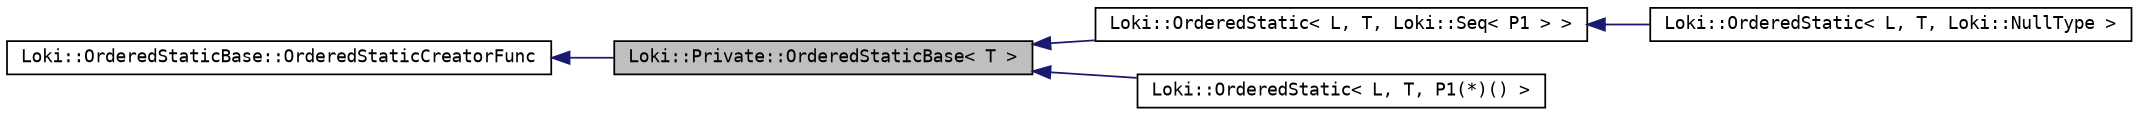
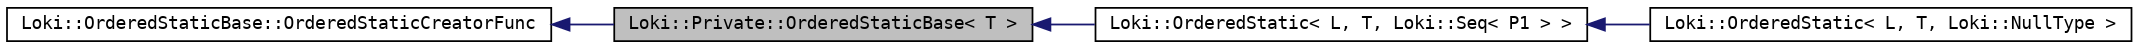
(1341, 91) -> none
